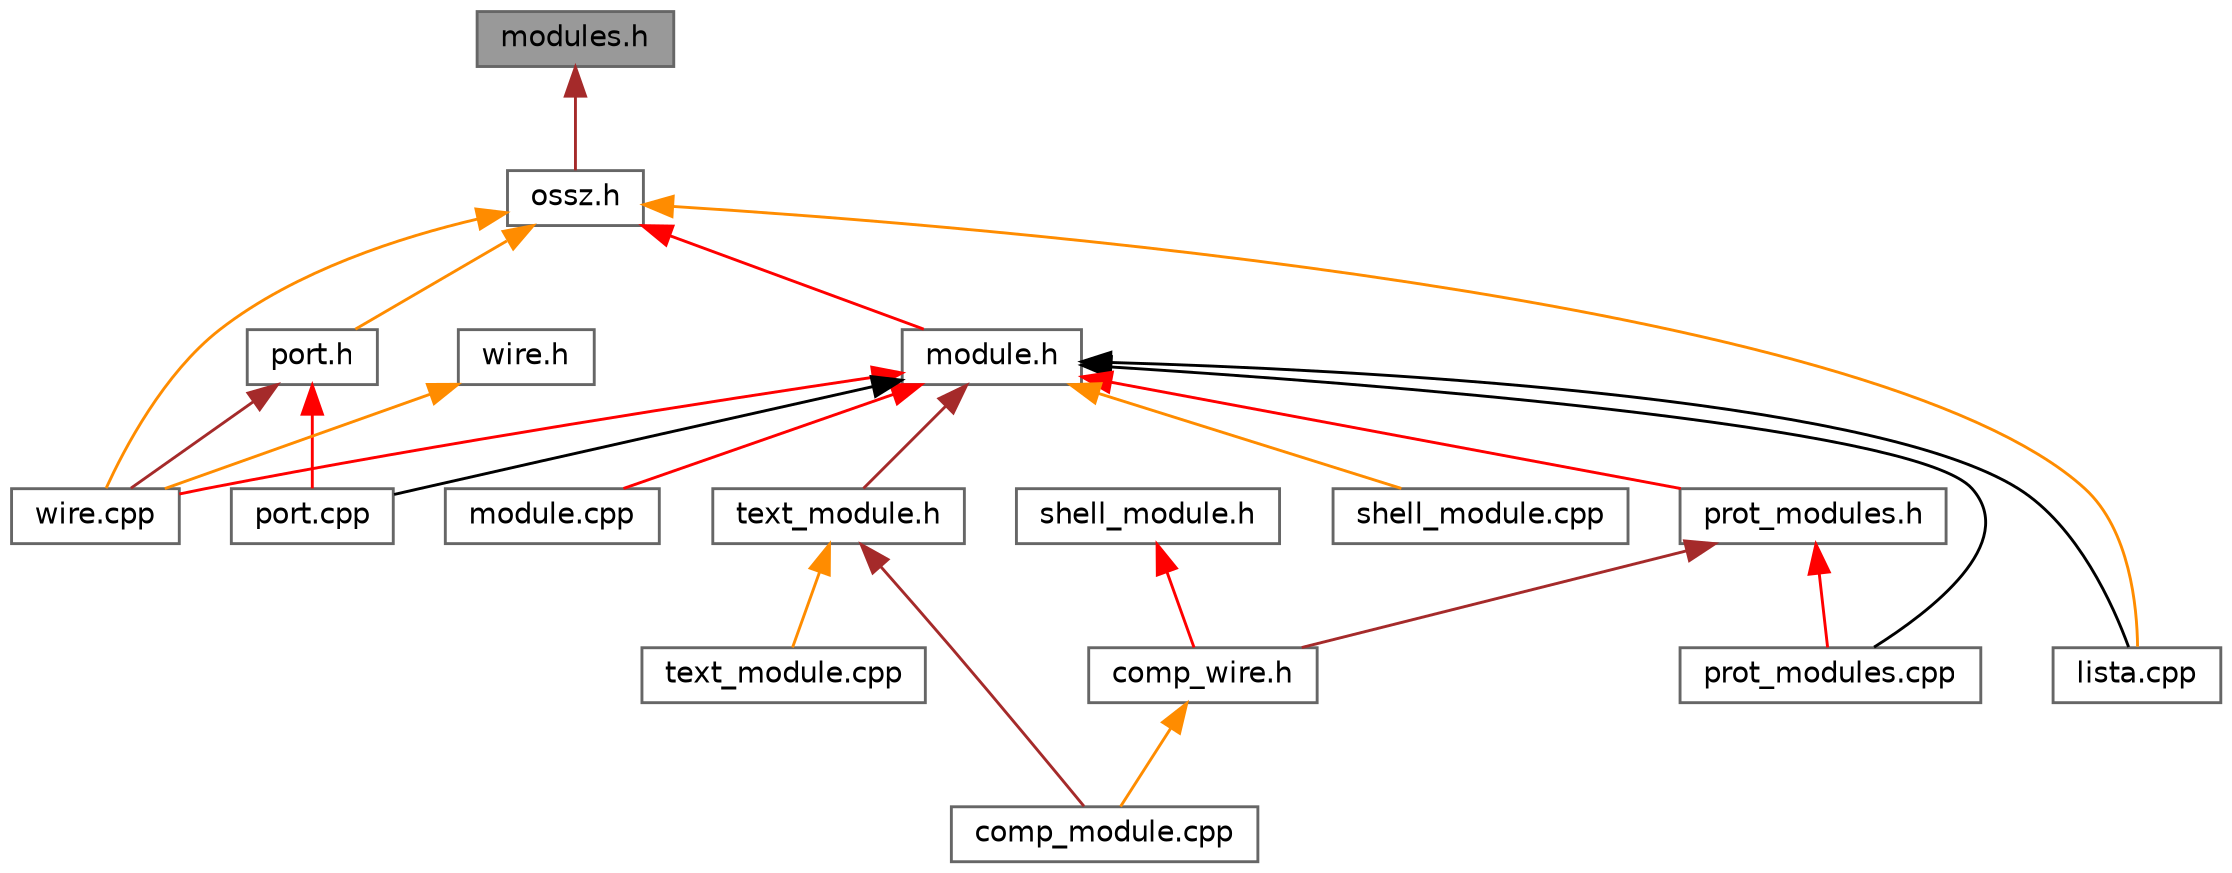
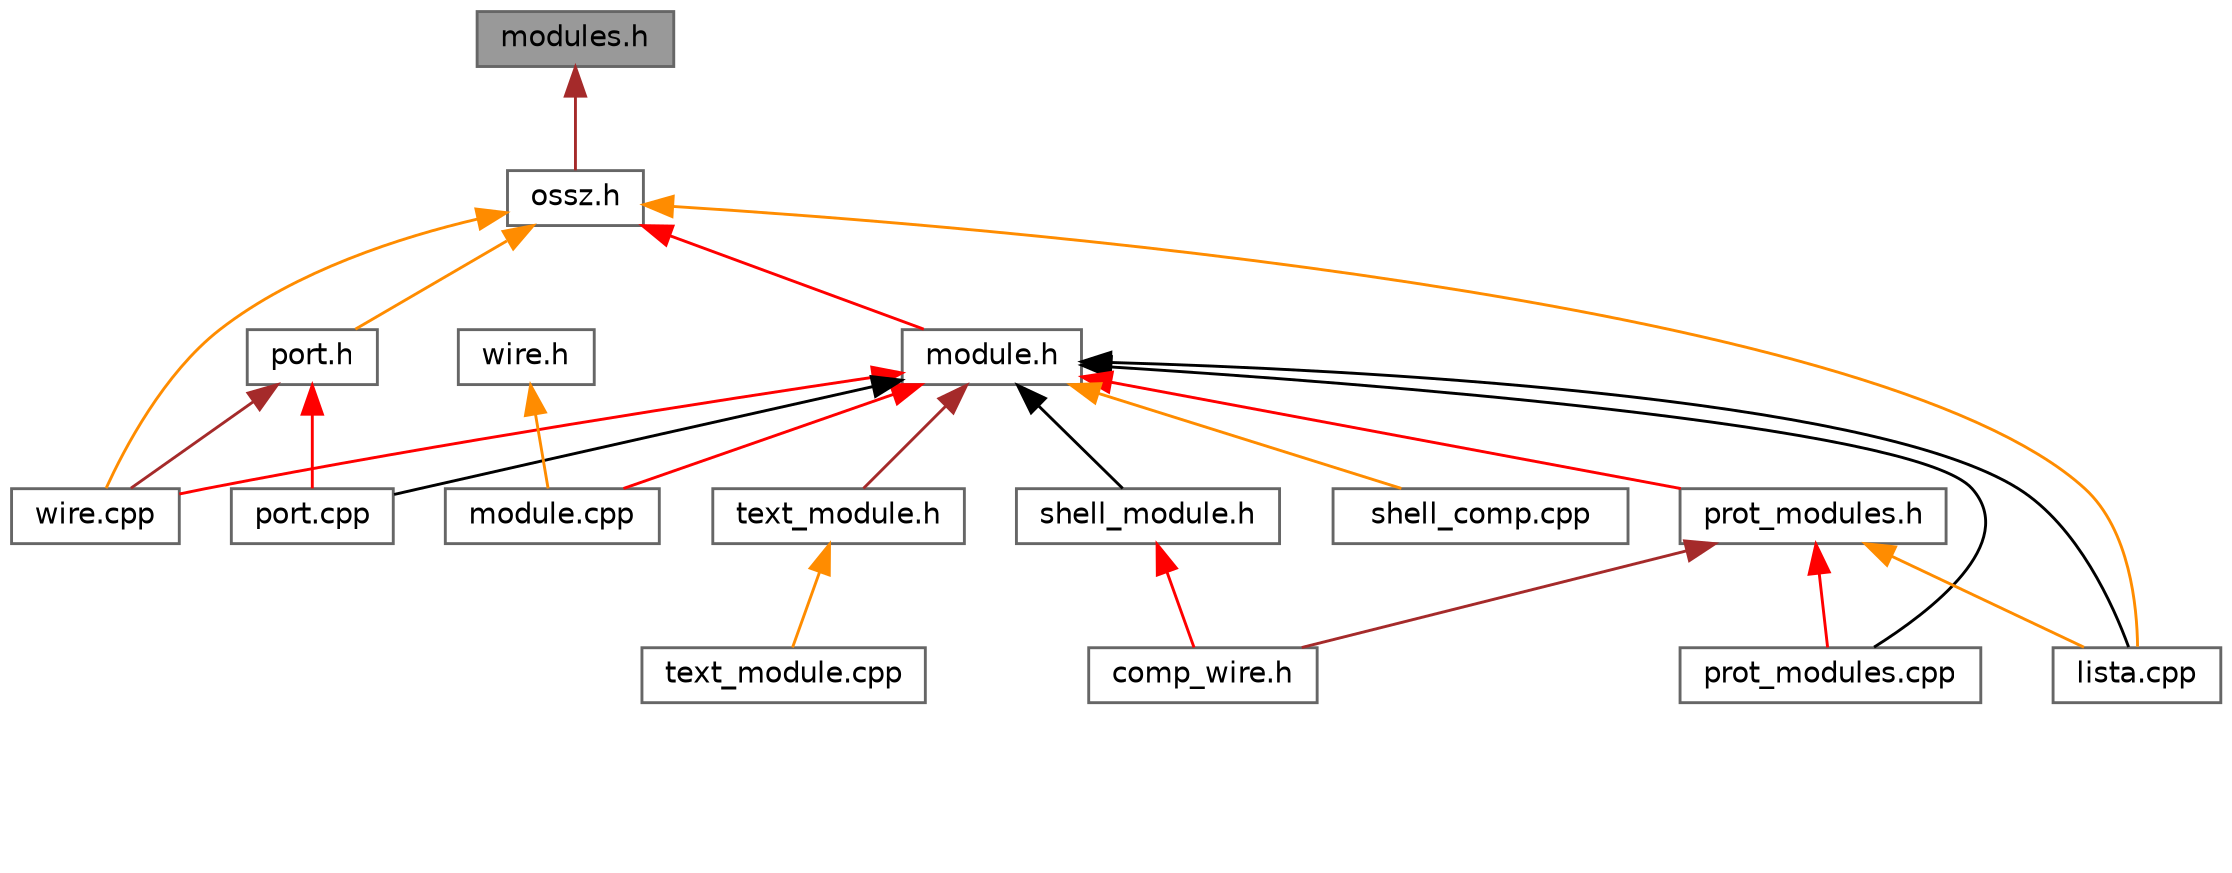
(291, 444) -> (542, 451)
none -> (1081, 447)
(1481, 516) -> (1481, 516)
none -> (1988, 602)
(1105, 834) -> none
